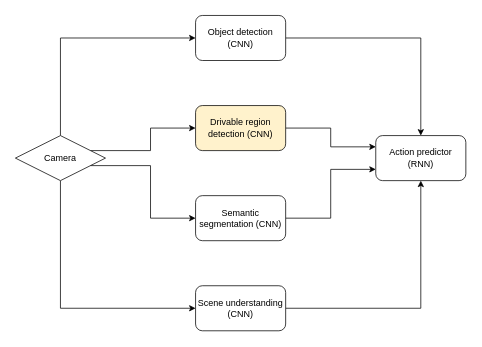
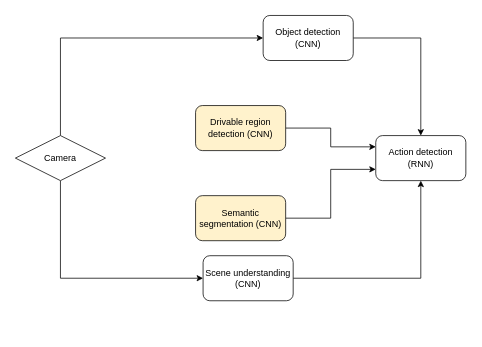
(240, 38) -> (308, 38)
(132, 150) -> none
(420, 158) -> (420, 158)
(147, 165) -> none
(240, 218) -> (240, 218)
(240, 308) -> (248, 278)
